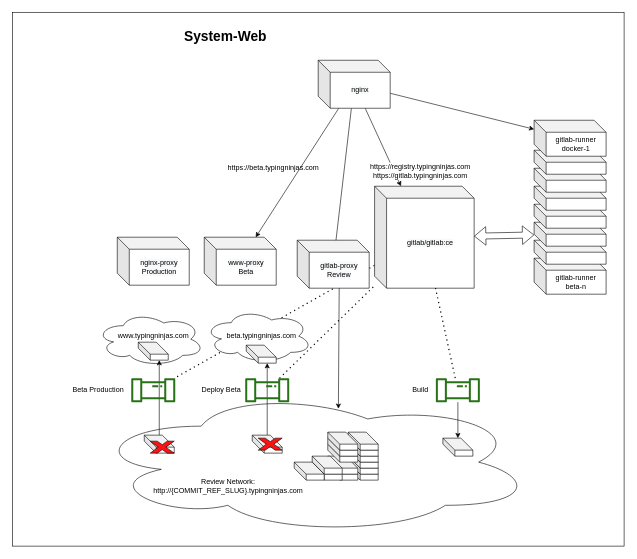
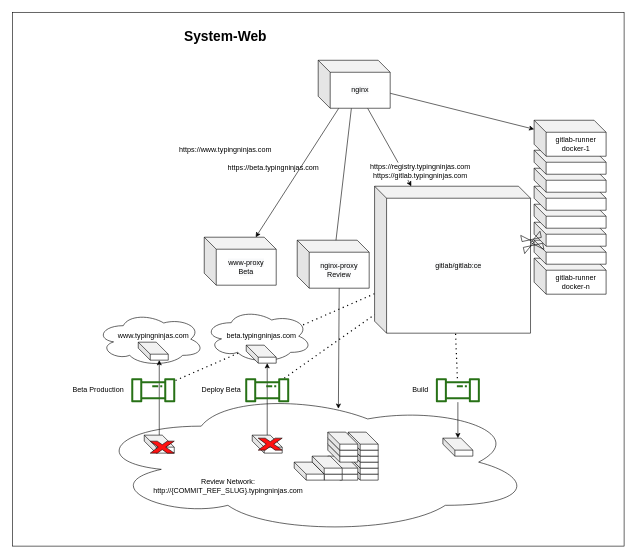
none -> (225, 150)
(425, 237) -> (453, 260)
(153, 261) -> none
(339, 270) -> (339, 270)
(576, 282) -> (576, 282)
